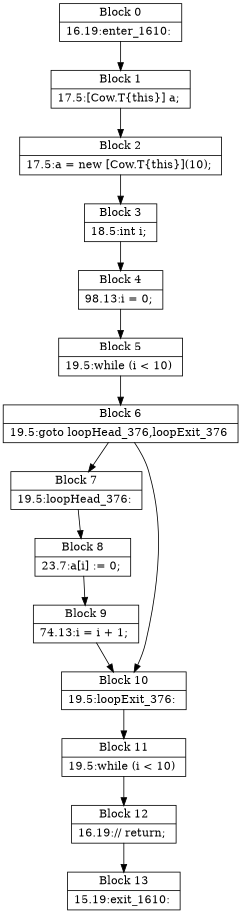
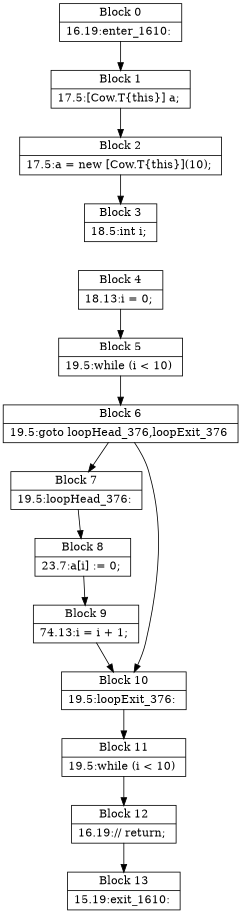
(121, 252) -> none
(121, 299) -> (121, 299)
